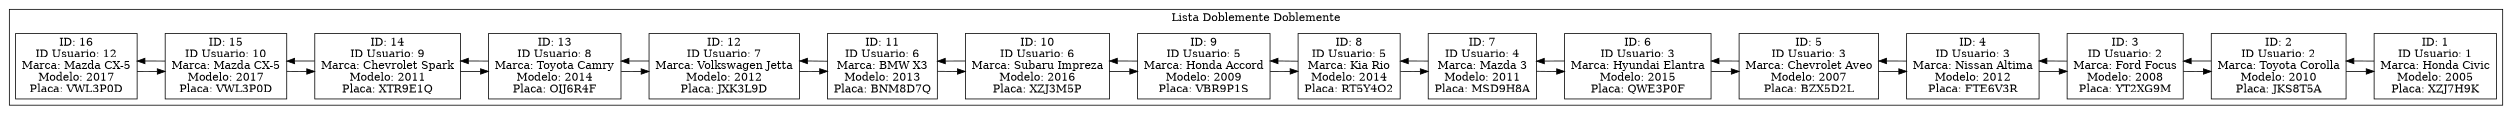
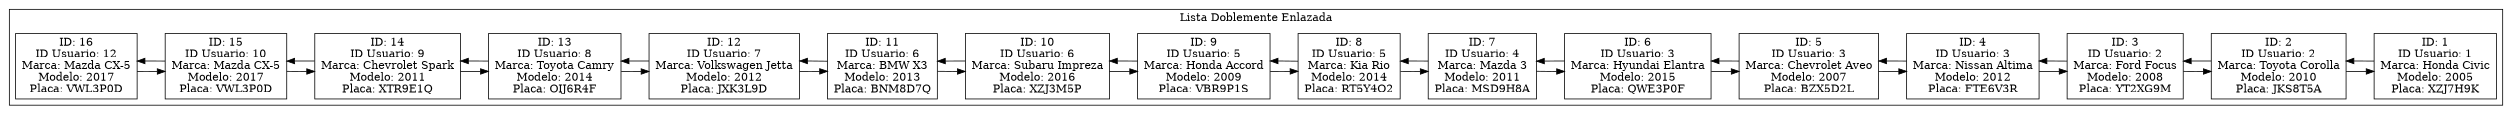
(1256, 18) -> (1256, 18)
